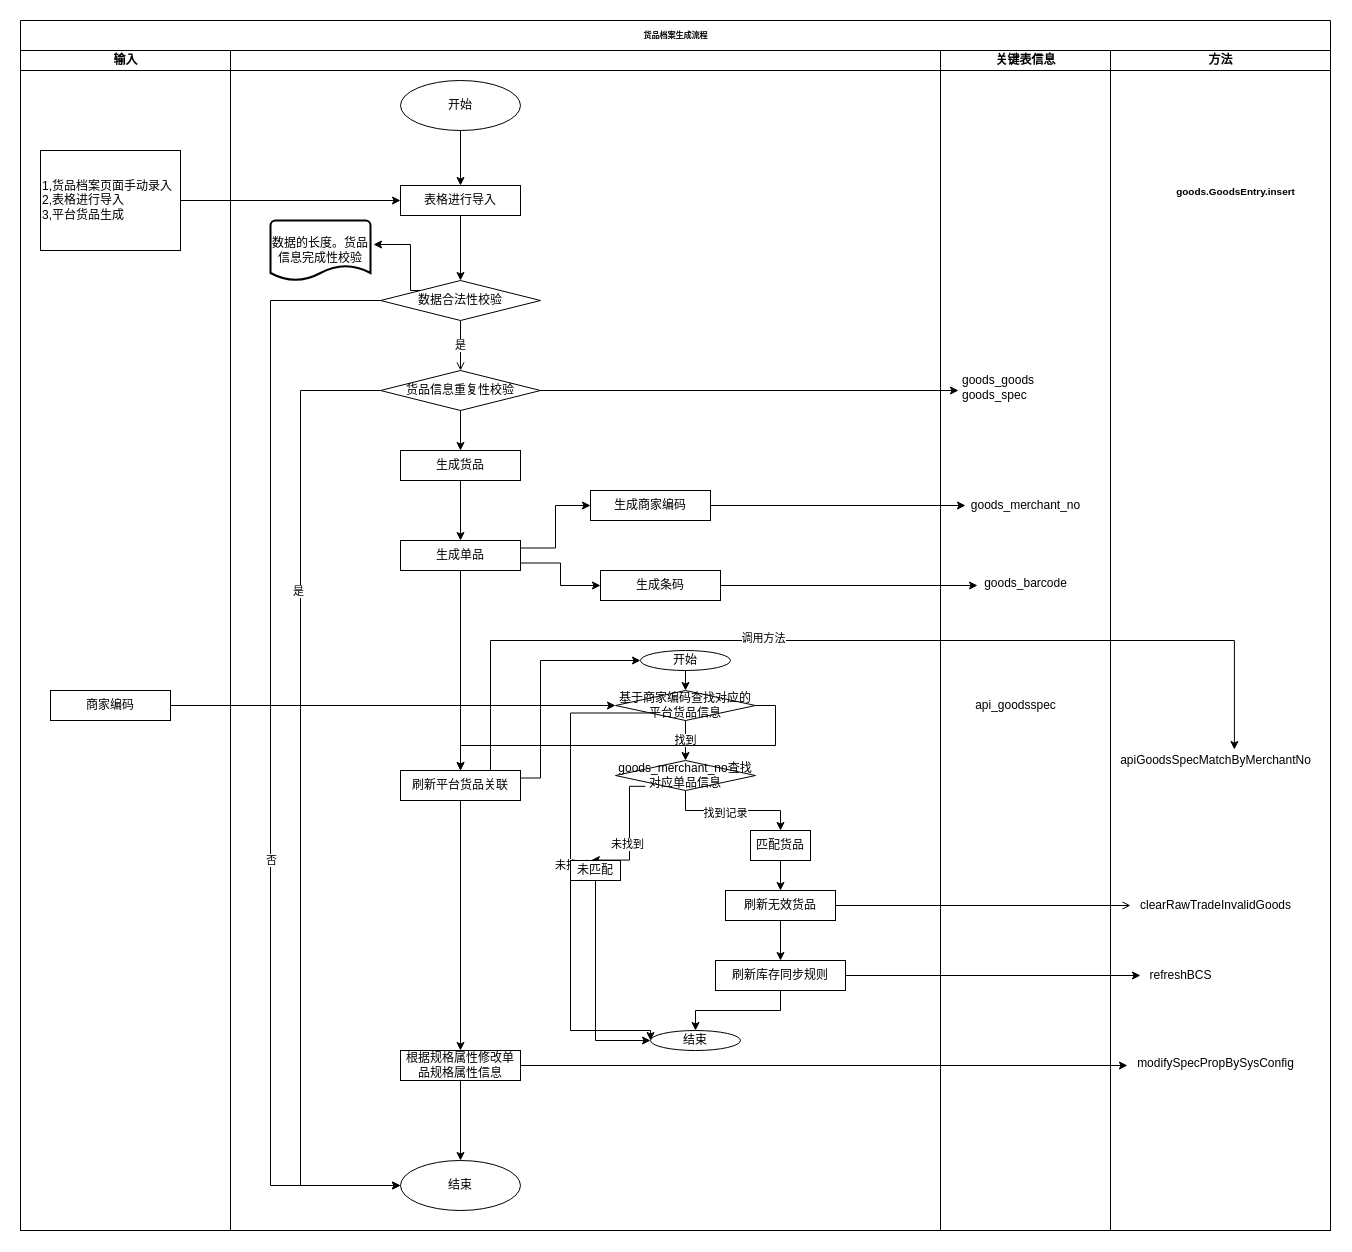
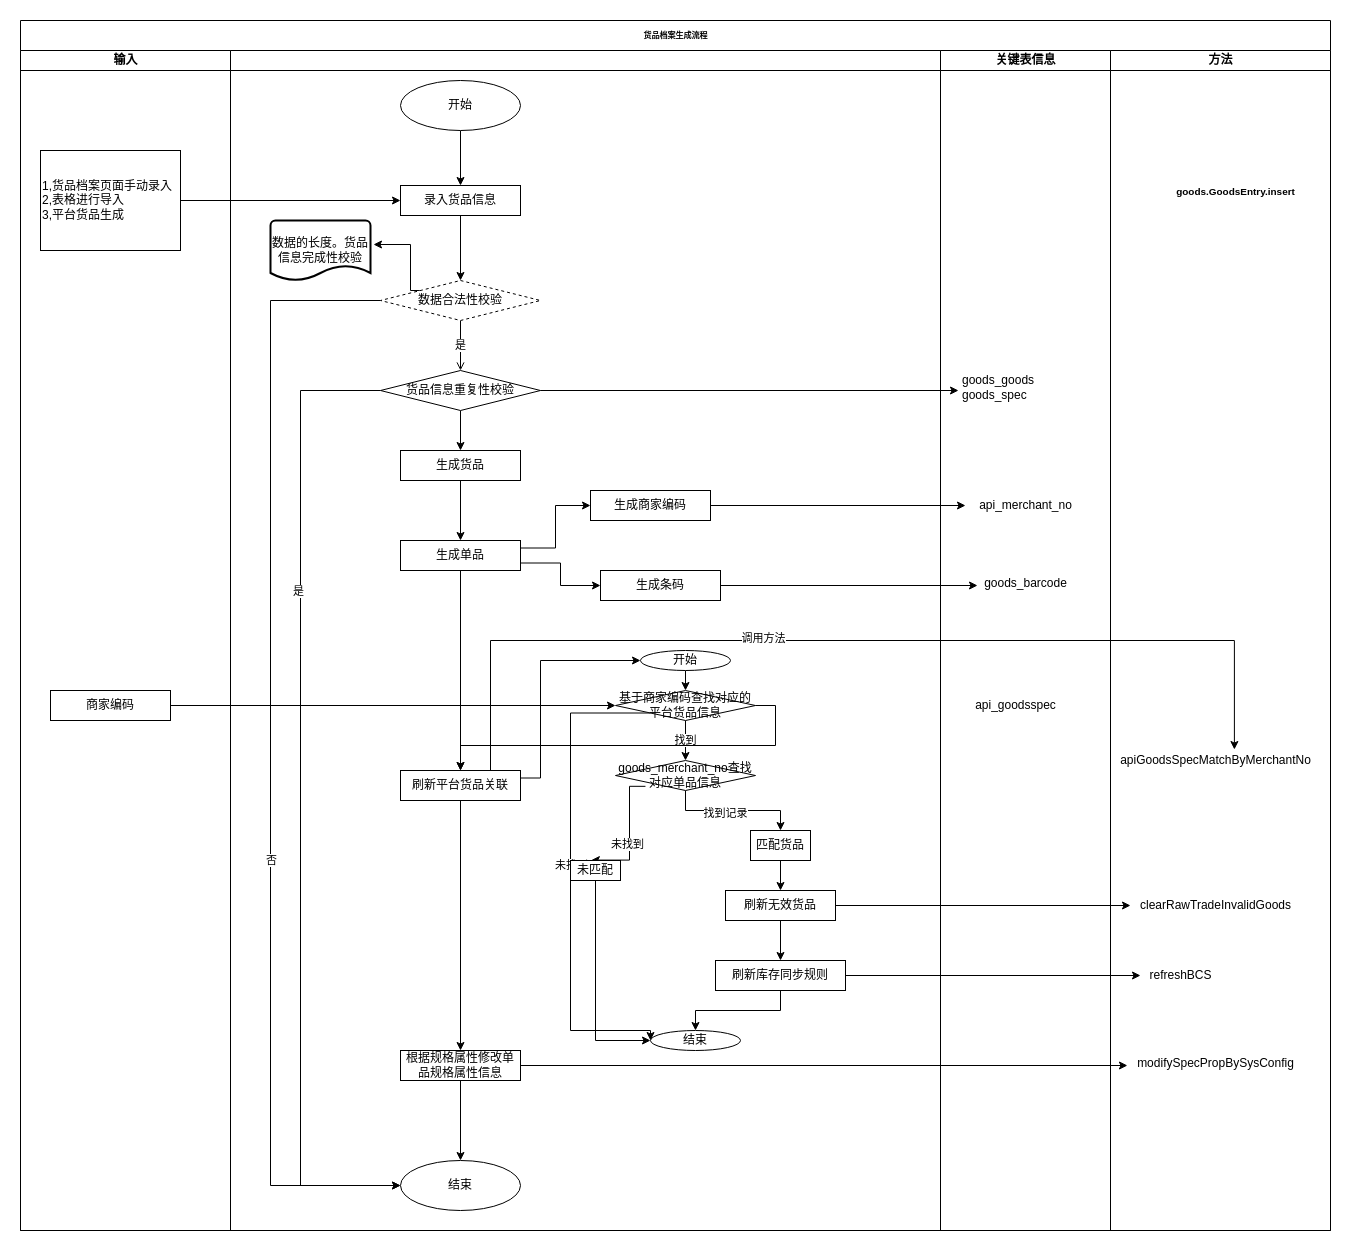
(461, 201) -> (461, 201)
(461, 301) -> (461, 301)
(1026, 506) -> (1026, 506)
(1123, 906) -> (1122, 906)
